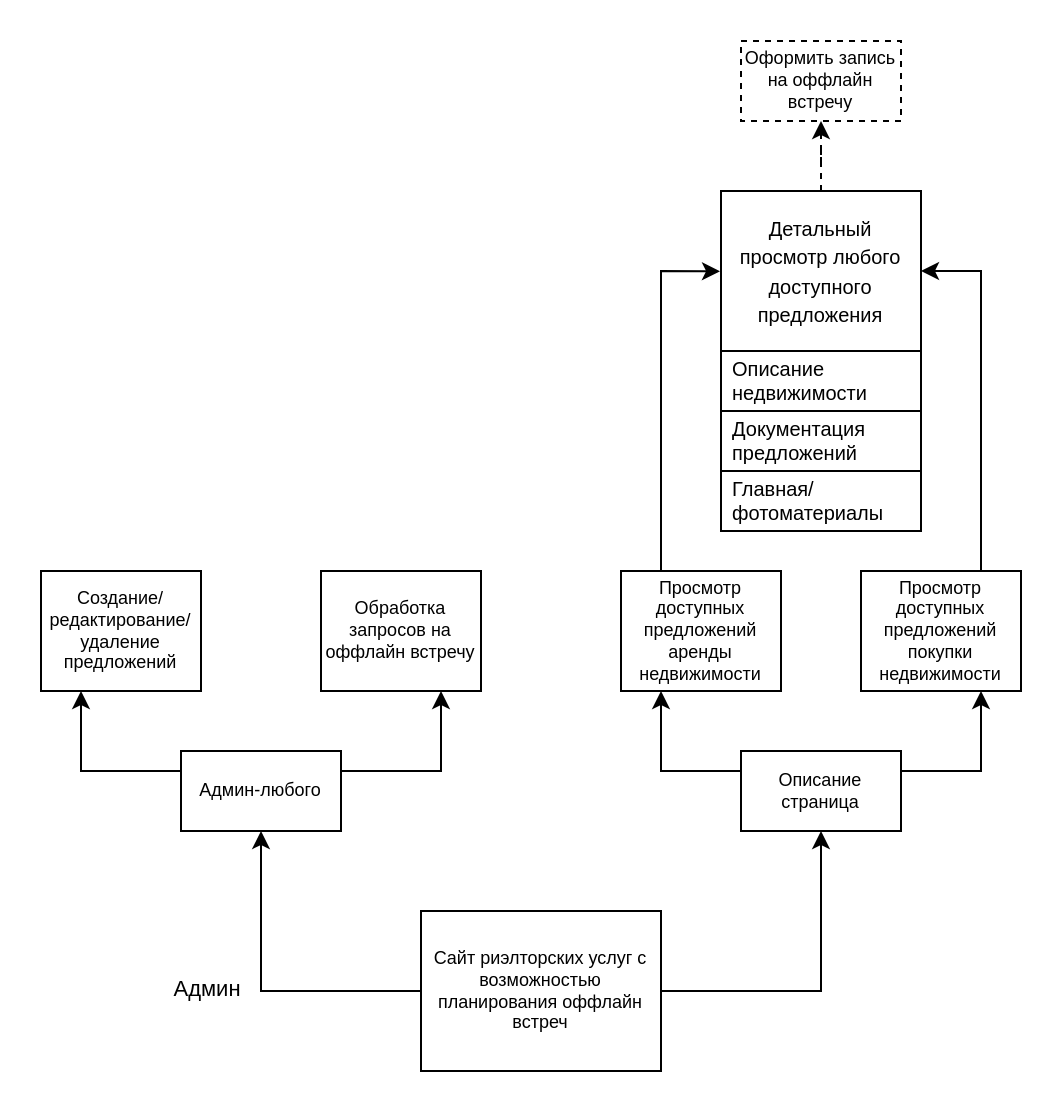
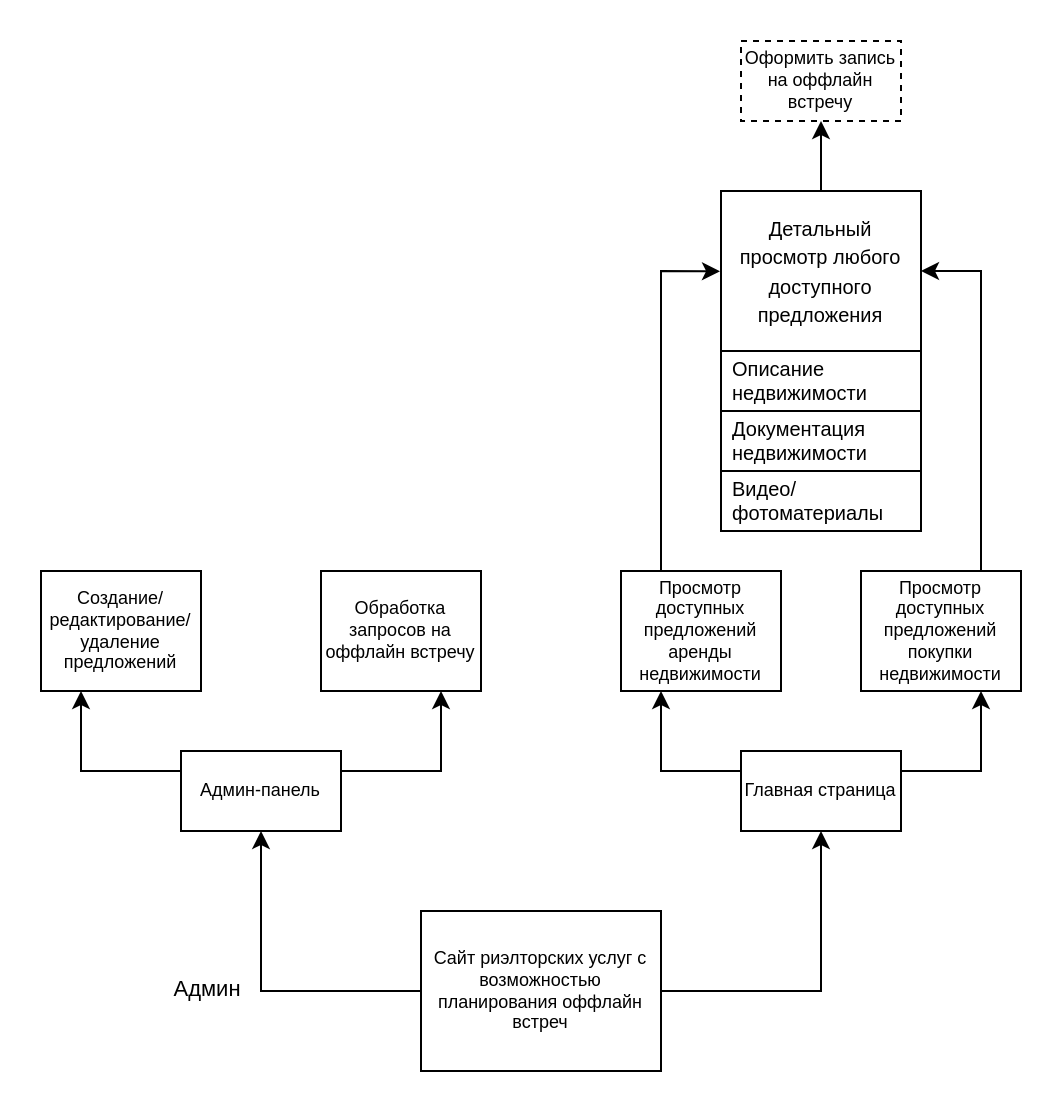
(821, 153) -> (821, 153)
(823, 441) -> (823, 441)
(823, 501) -> (823, 501)
(261, 791) -> (261, 791)
(821, 791) -> (821, 791)
